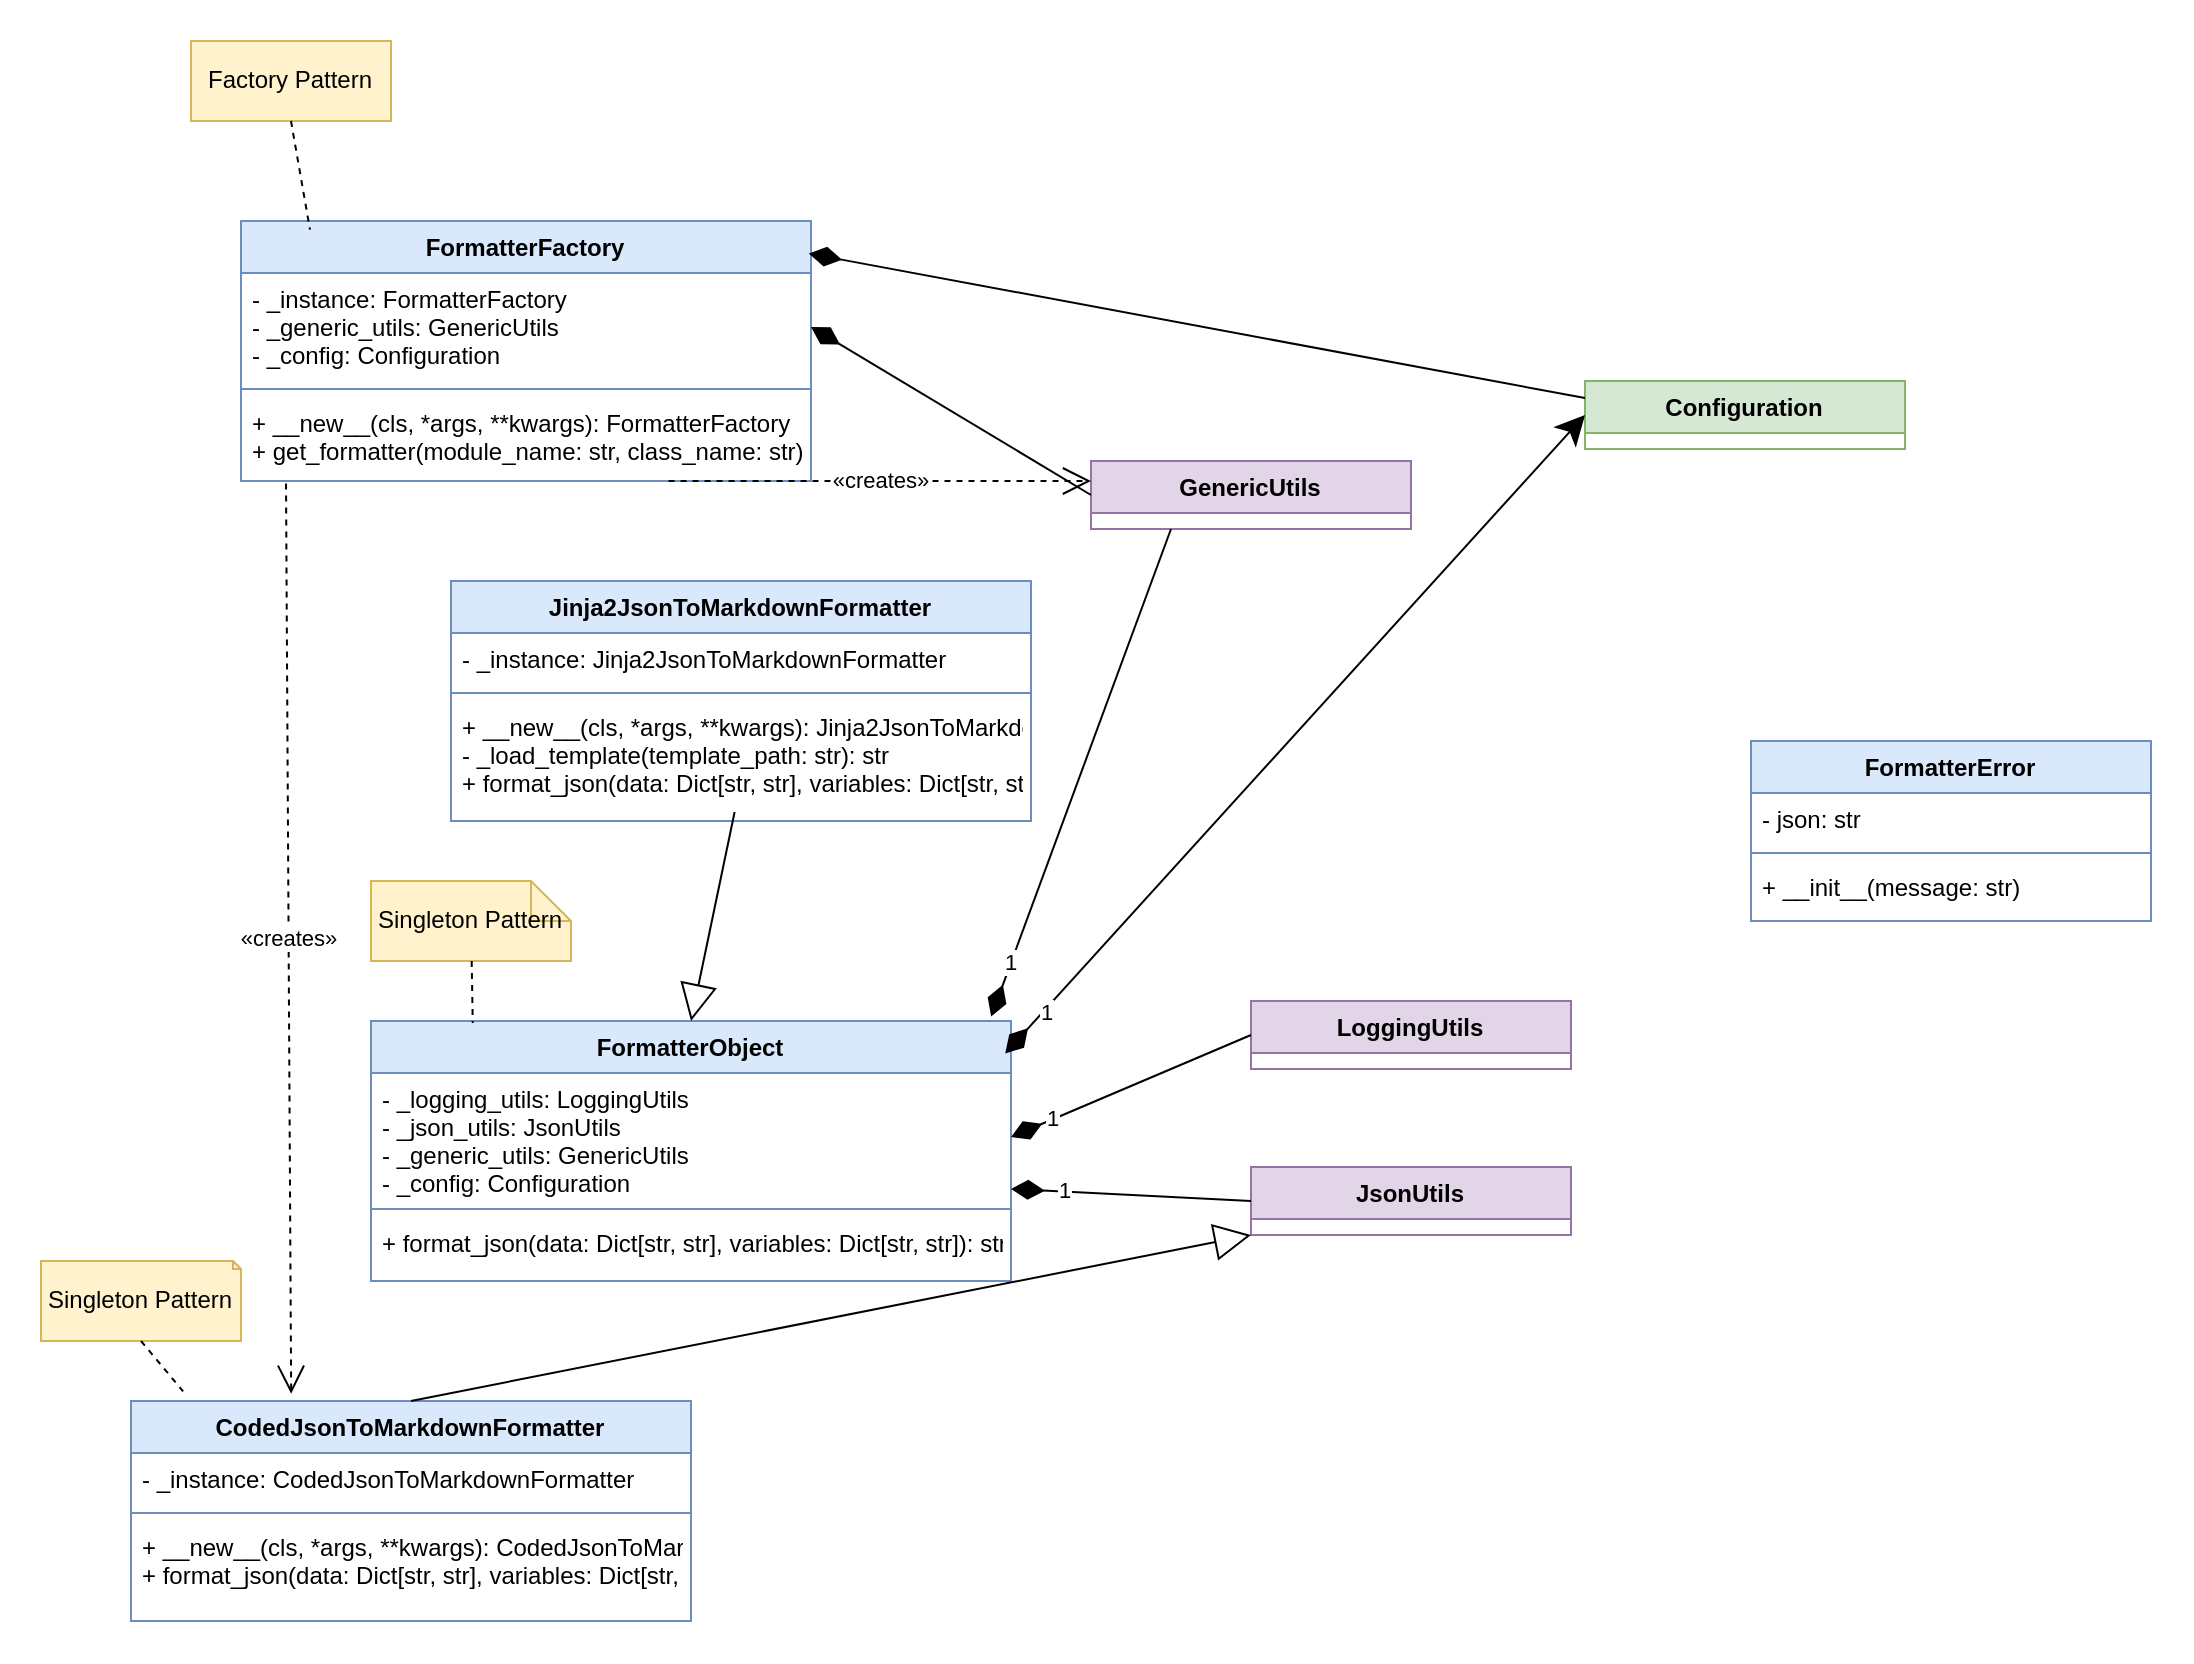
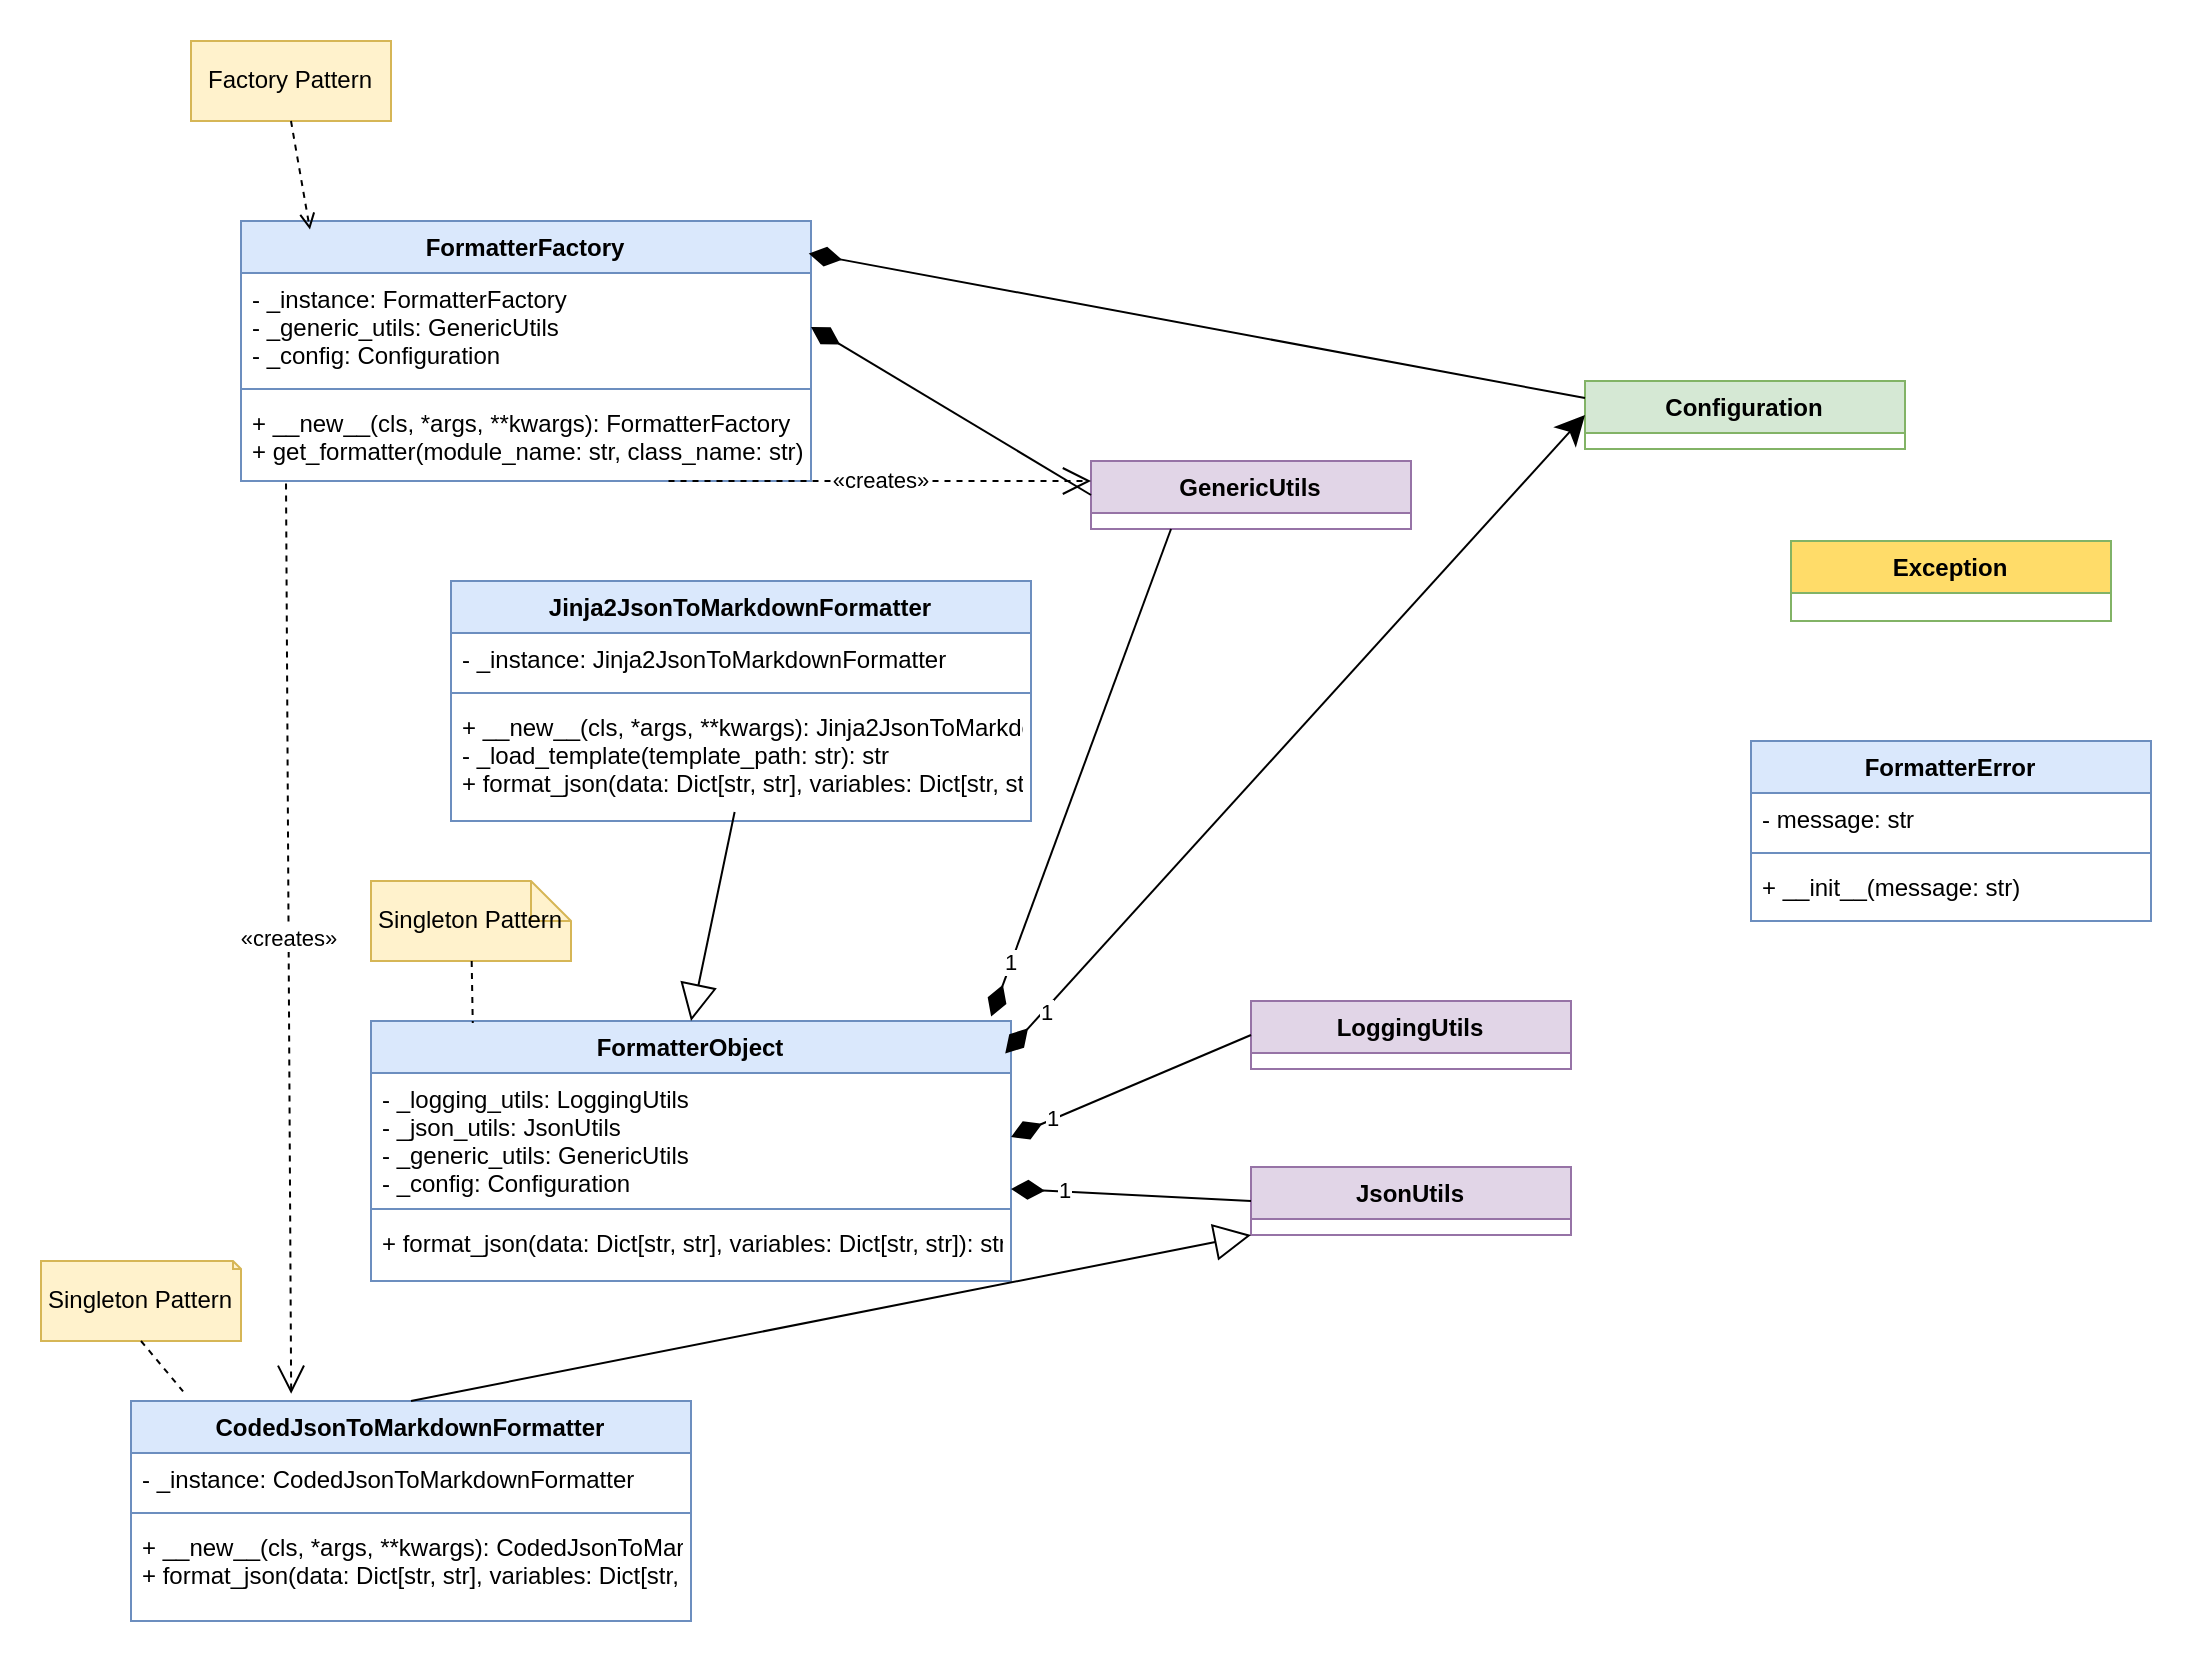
(309, 224) -> (309, 222)
none -> (1951, 581)
(1827, 820) -> (1847, 820)
